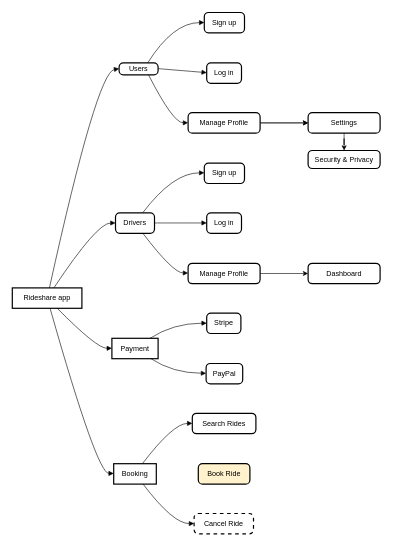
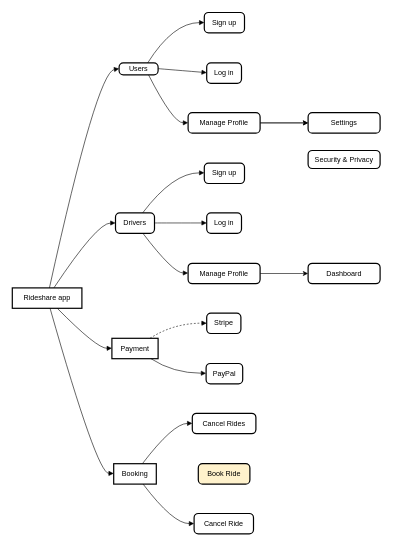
(344, 143) -> none
(175, 327) -> (175, 327)
(224, 423) -> (224, 423)
(224, 524) -> (224, 524)
